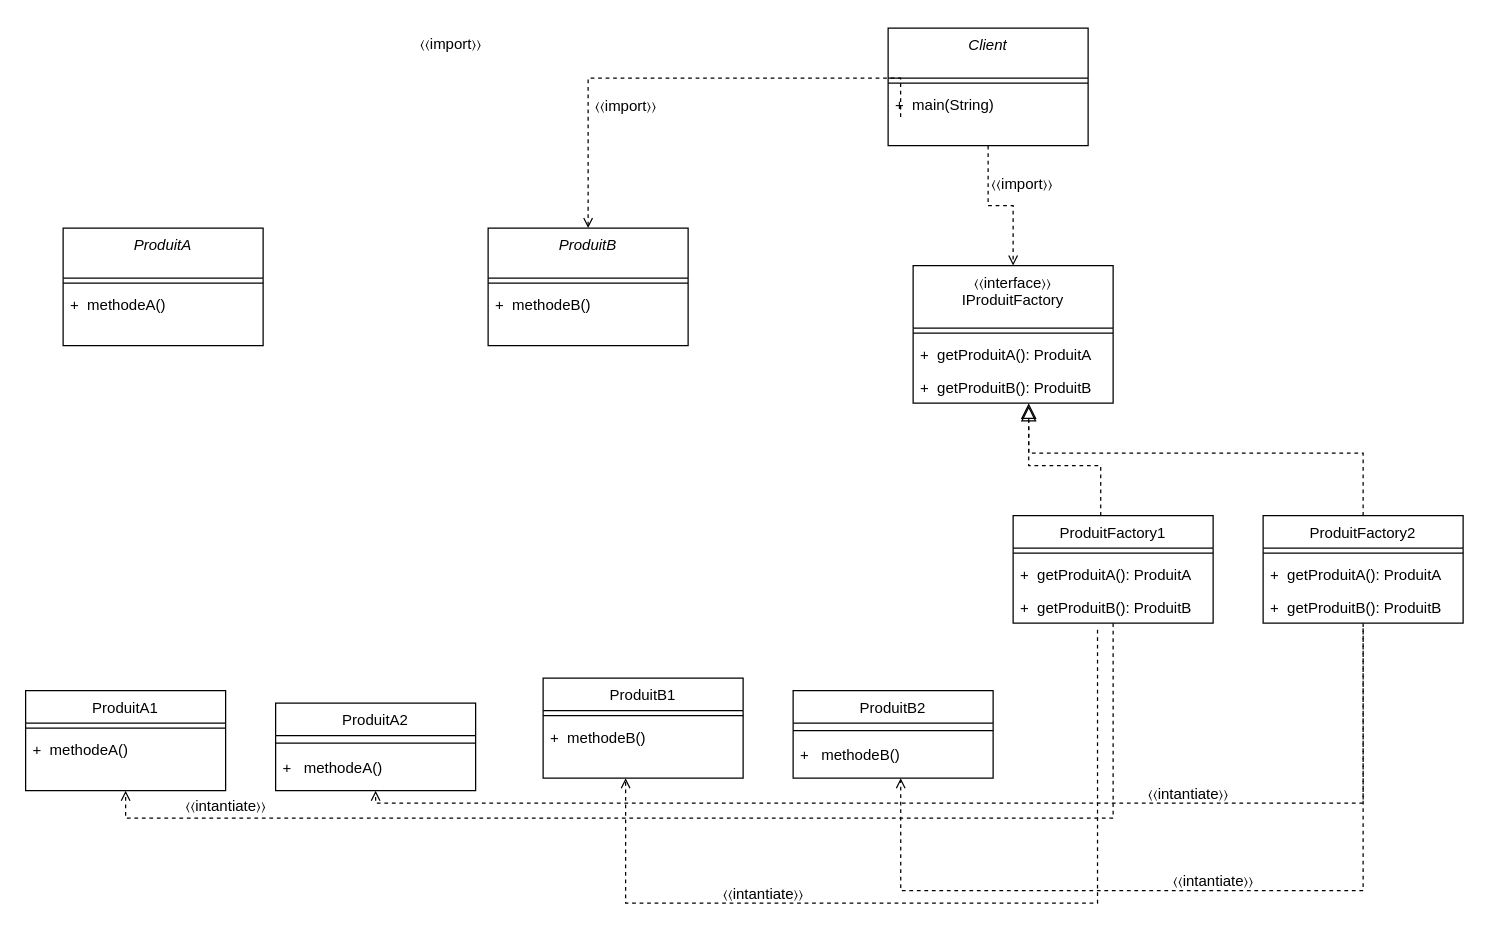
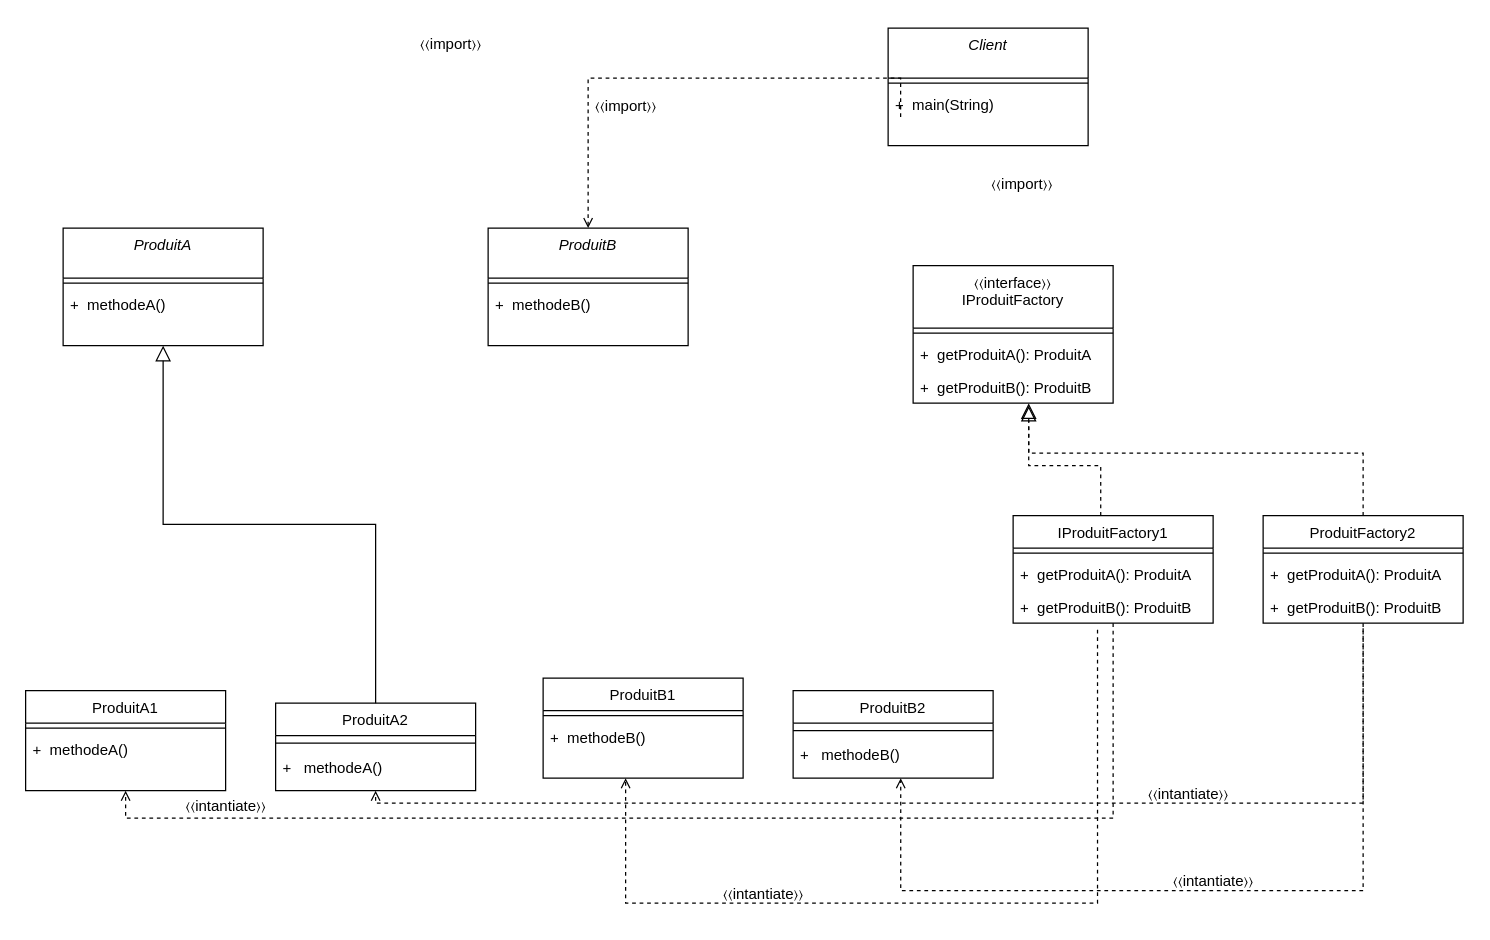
(1000, 206) -> none
none -> (277, 524)
(1113, 533) -> (1113, 533)
